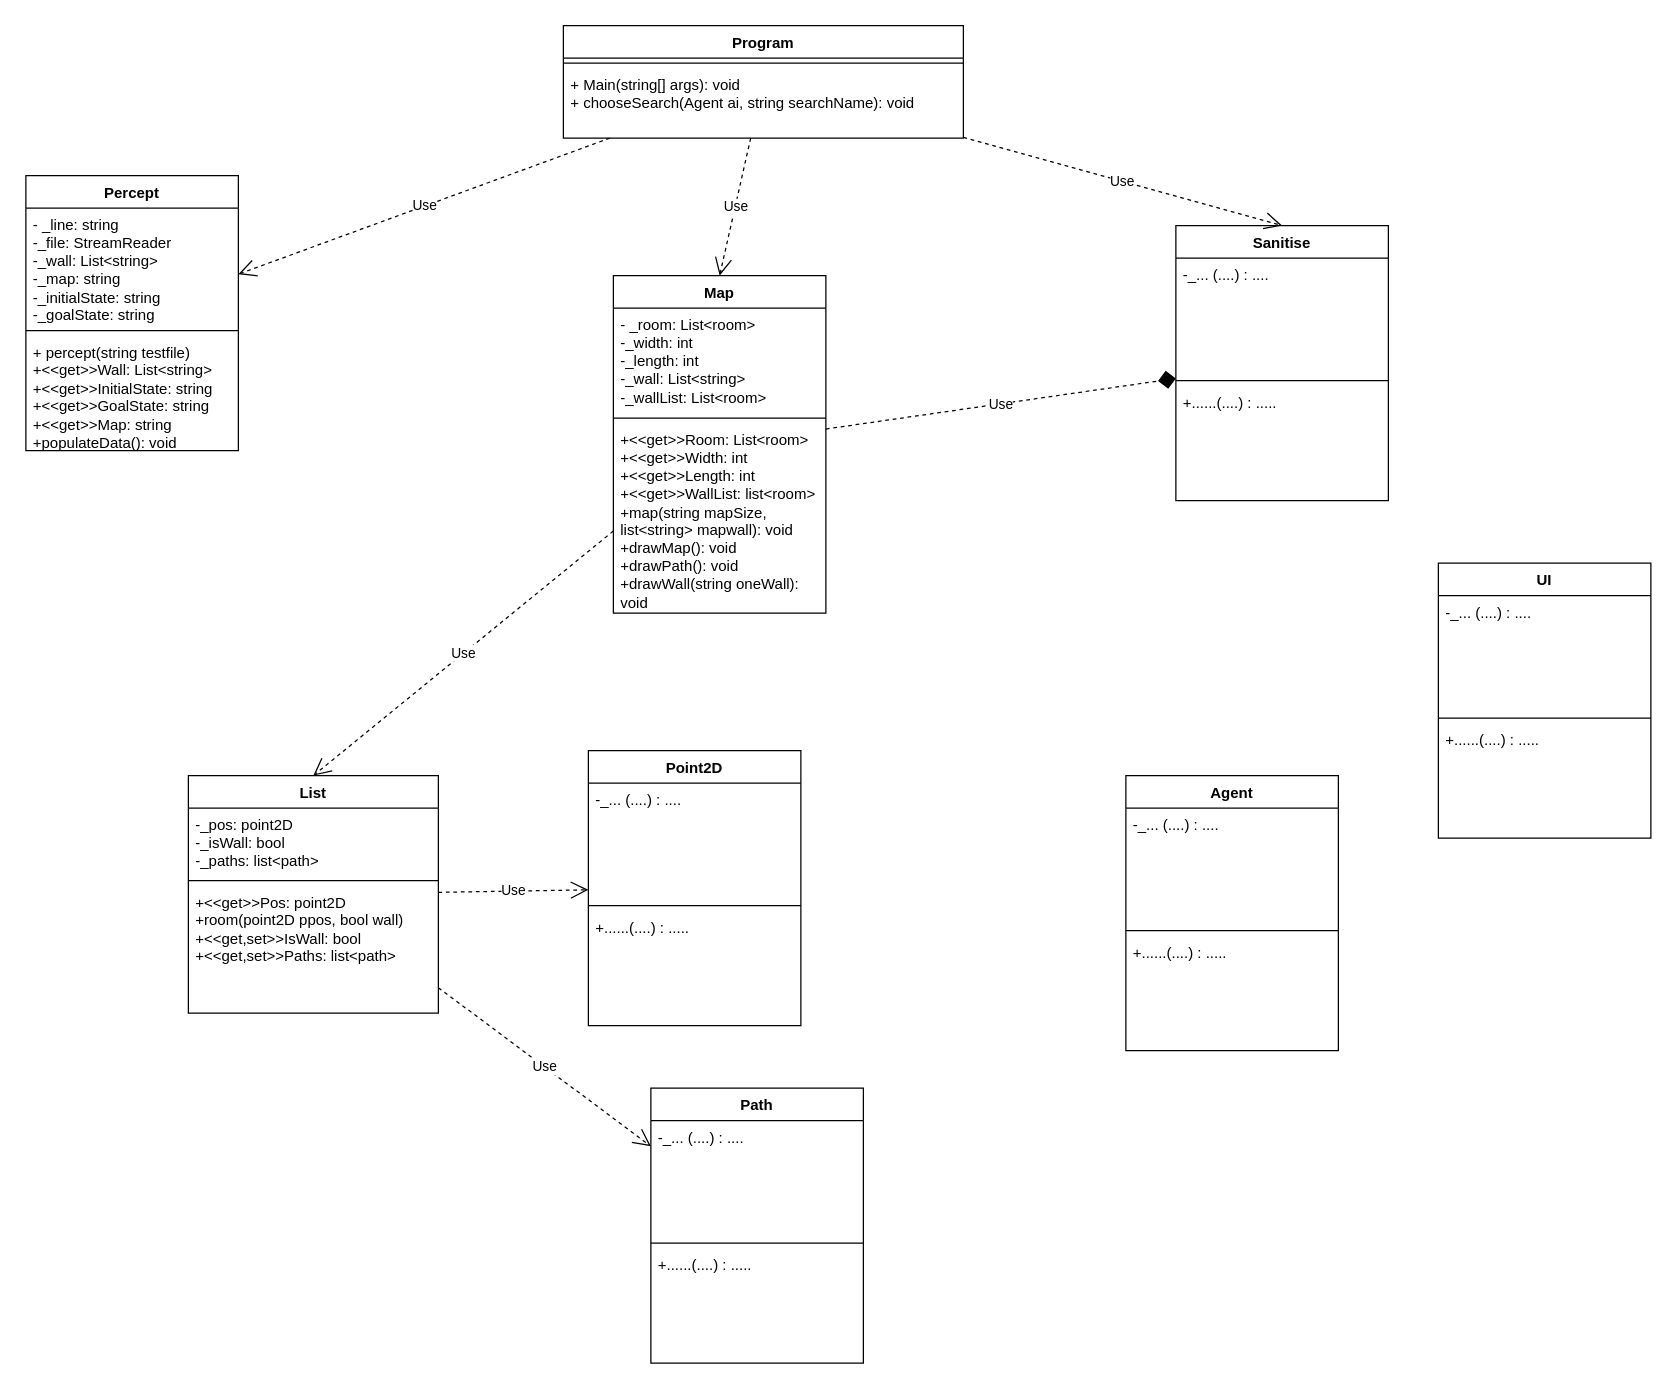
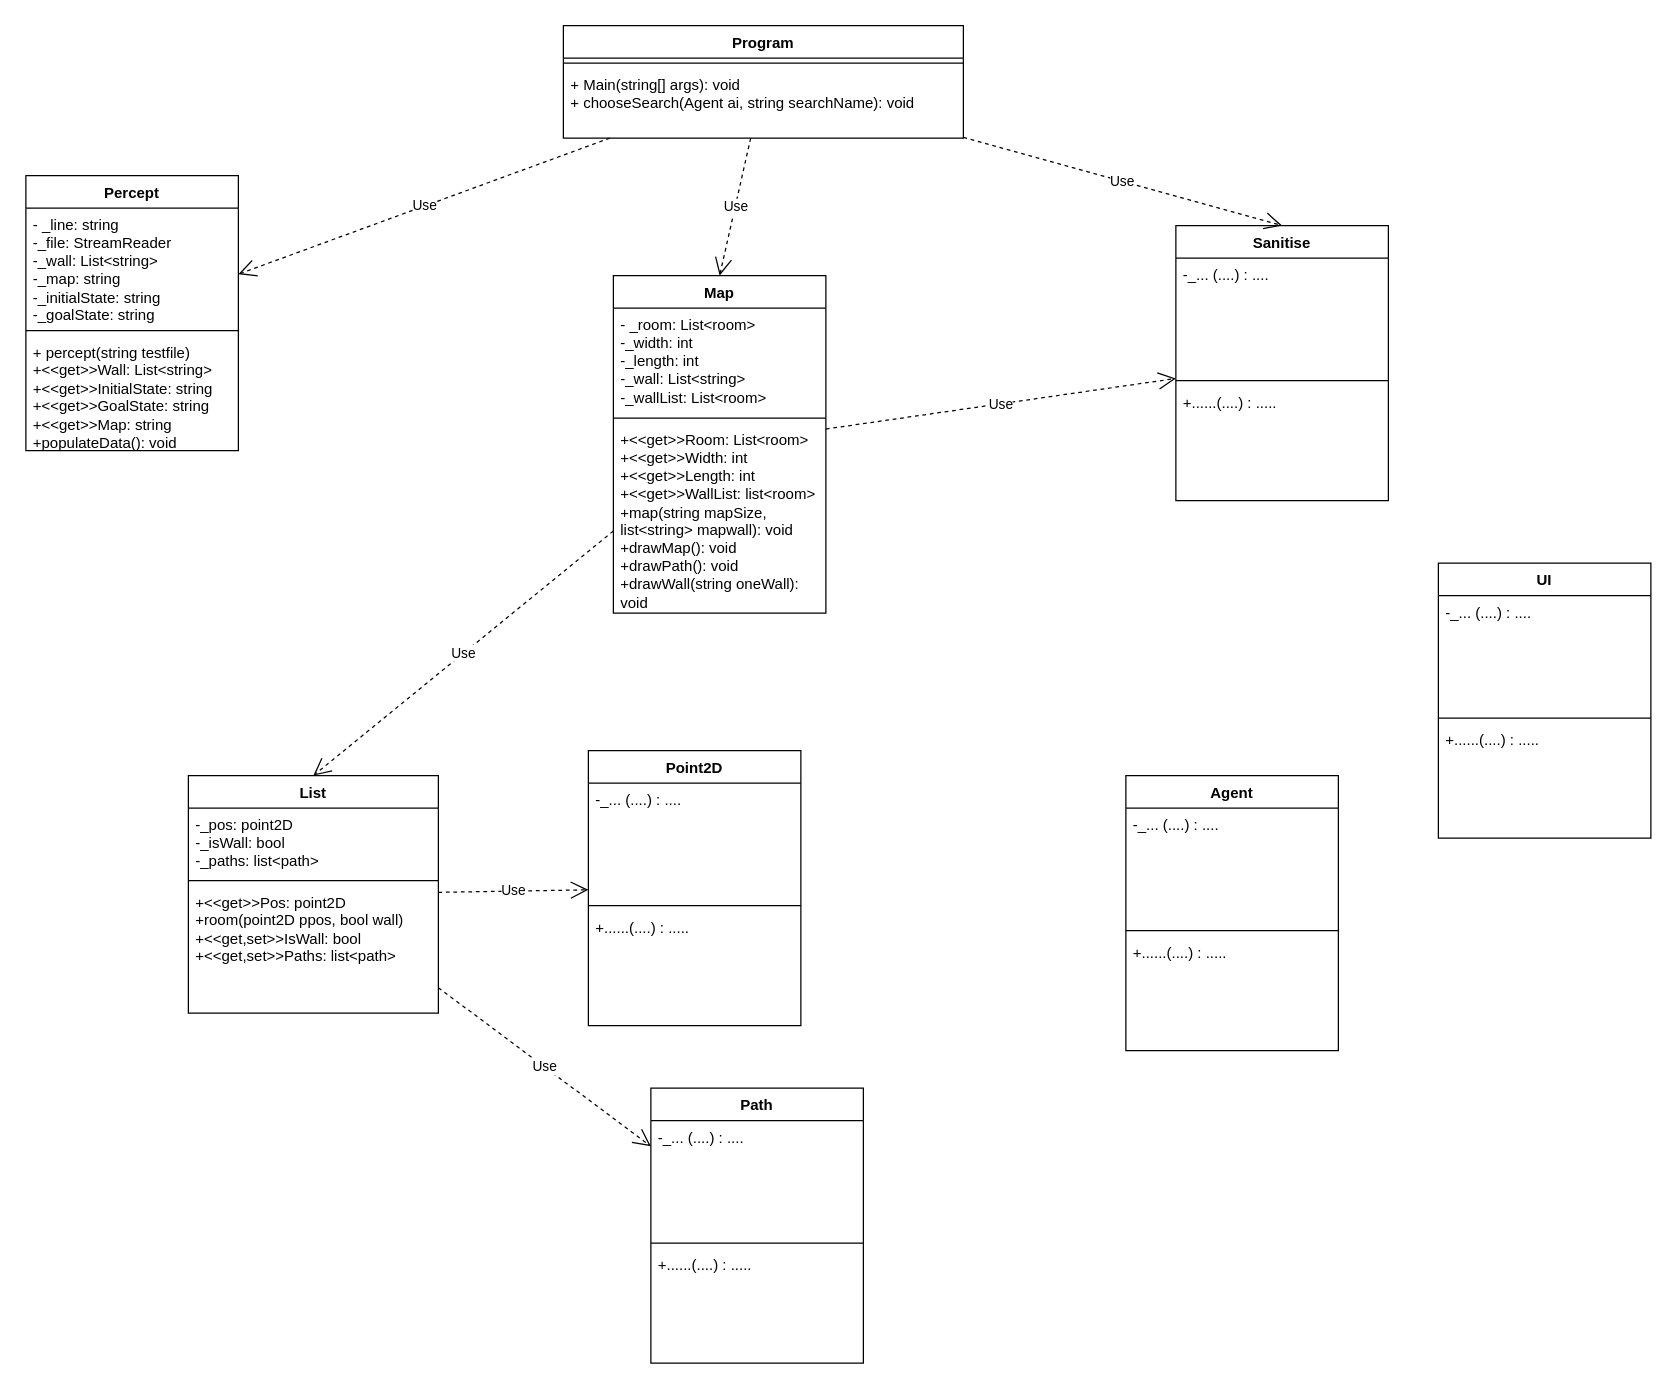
(1157, 381) -> (1164, 380)
